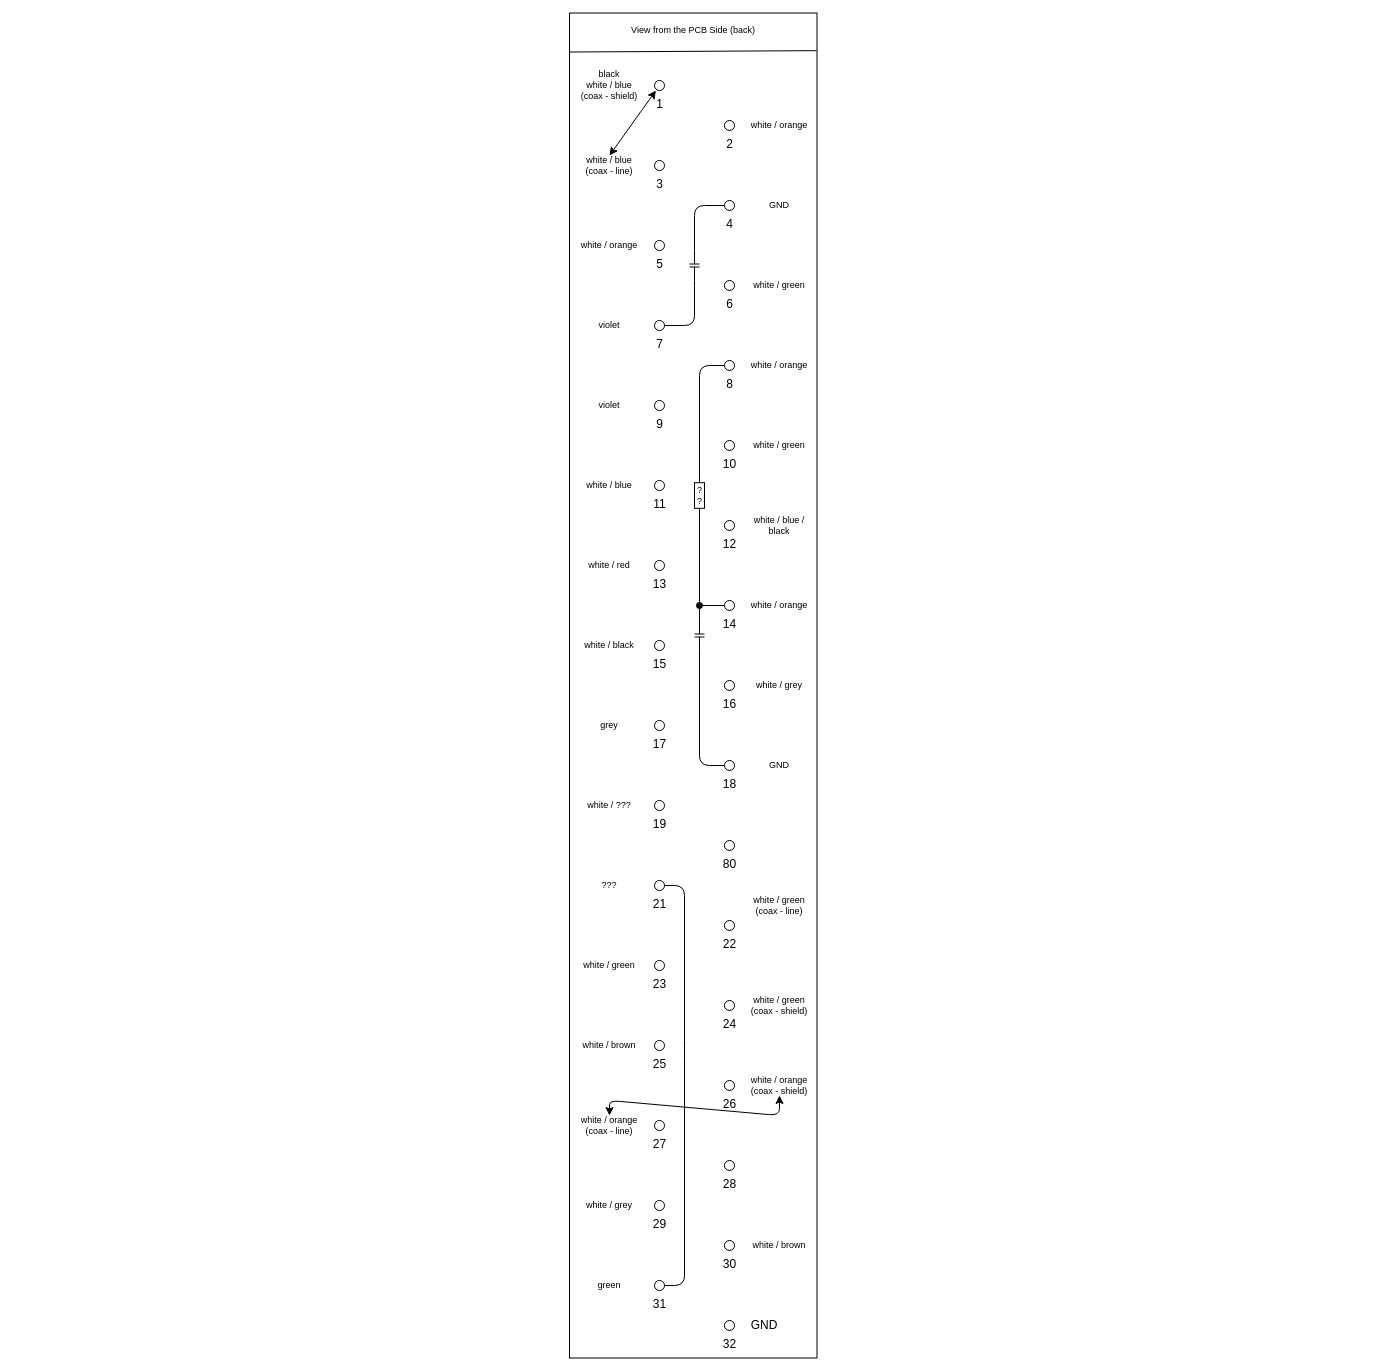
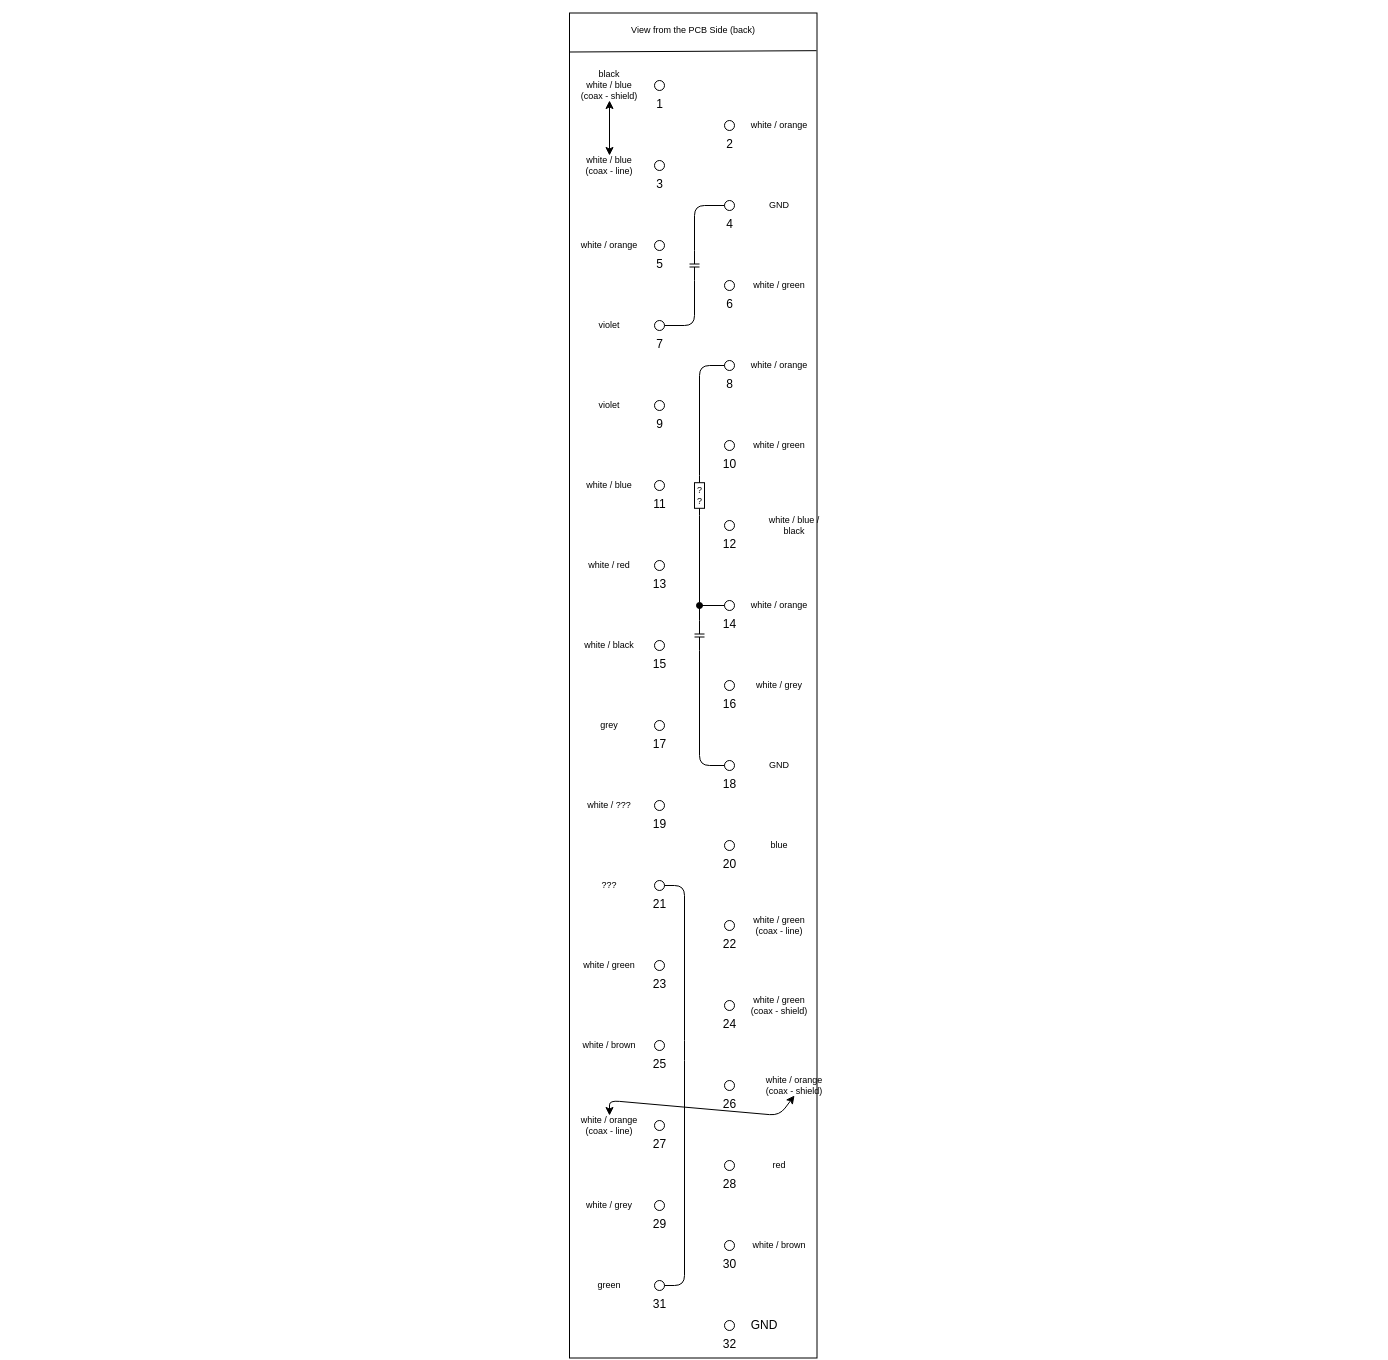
(632, 123) -> (610, 128)
(780, 526) -> (795, 526)
none -> (780, 846)
(730, 865) -> (730, 865)
(780, 906) -> (780, 926)
(780, 1086) -> (795, 1086)
none -> (780, 1166)
